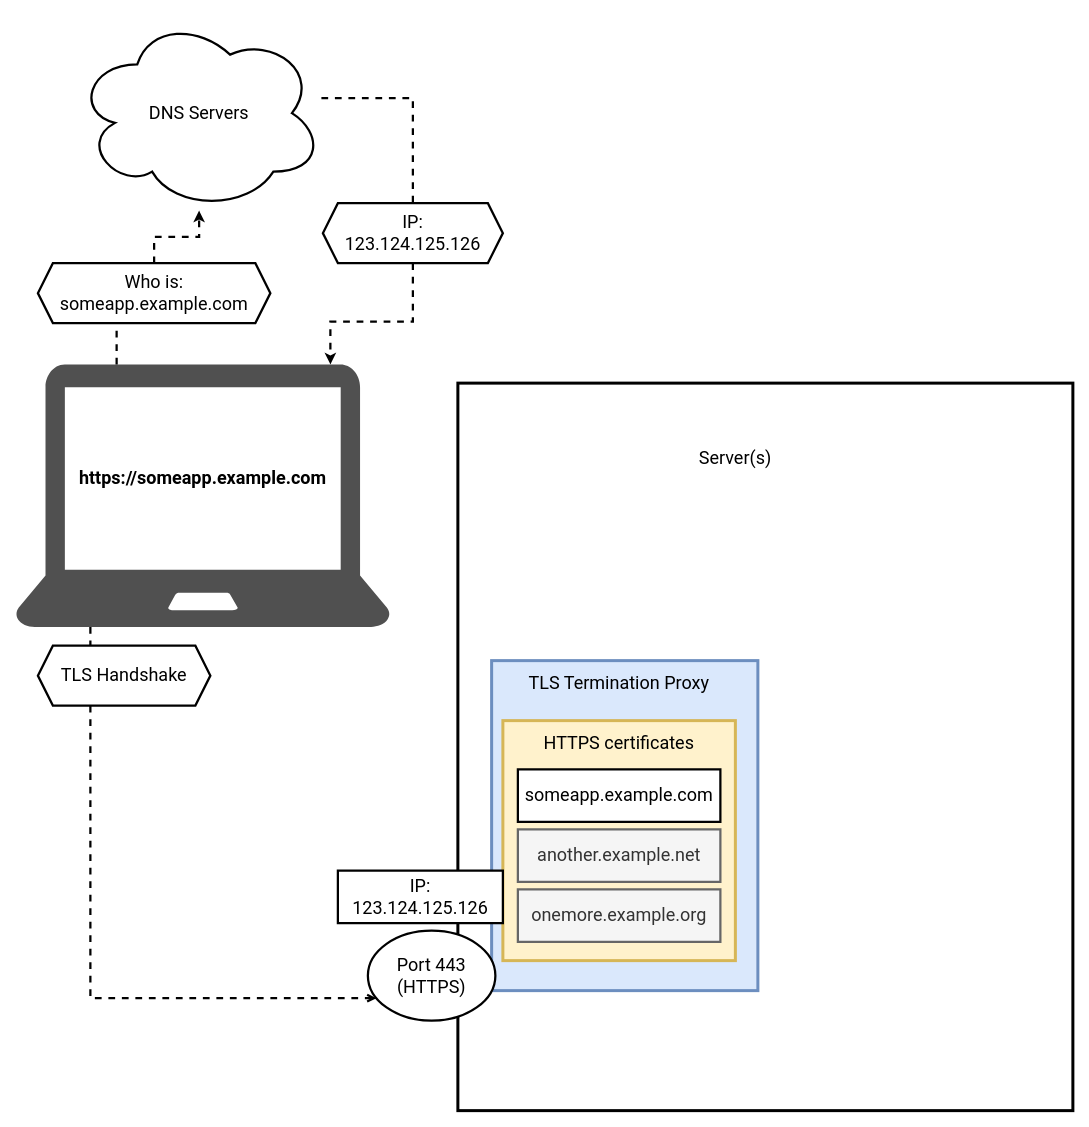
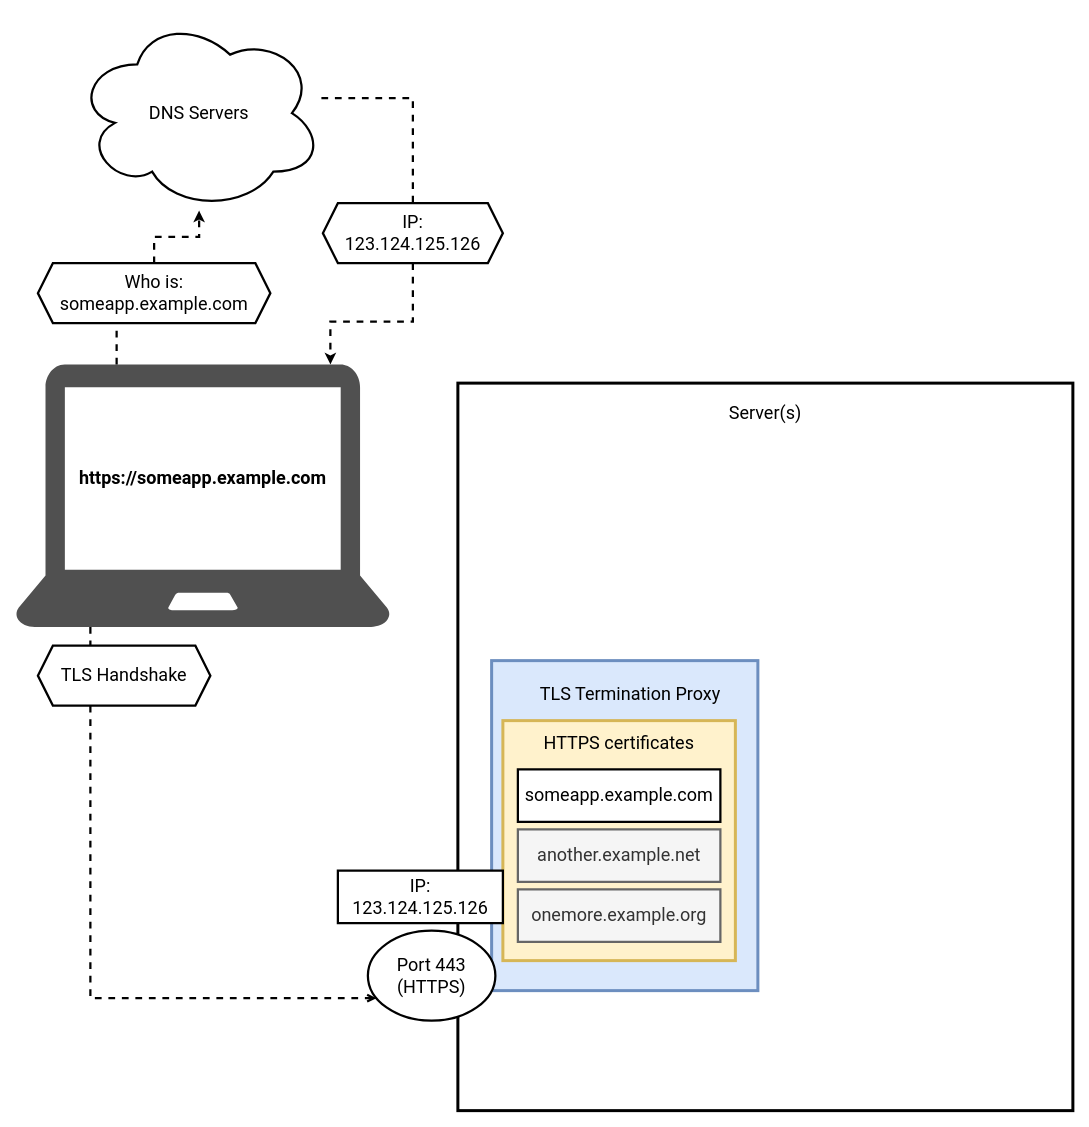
(735, 458) -> (765, 413)
(619, 683) -> (630, 694)
